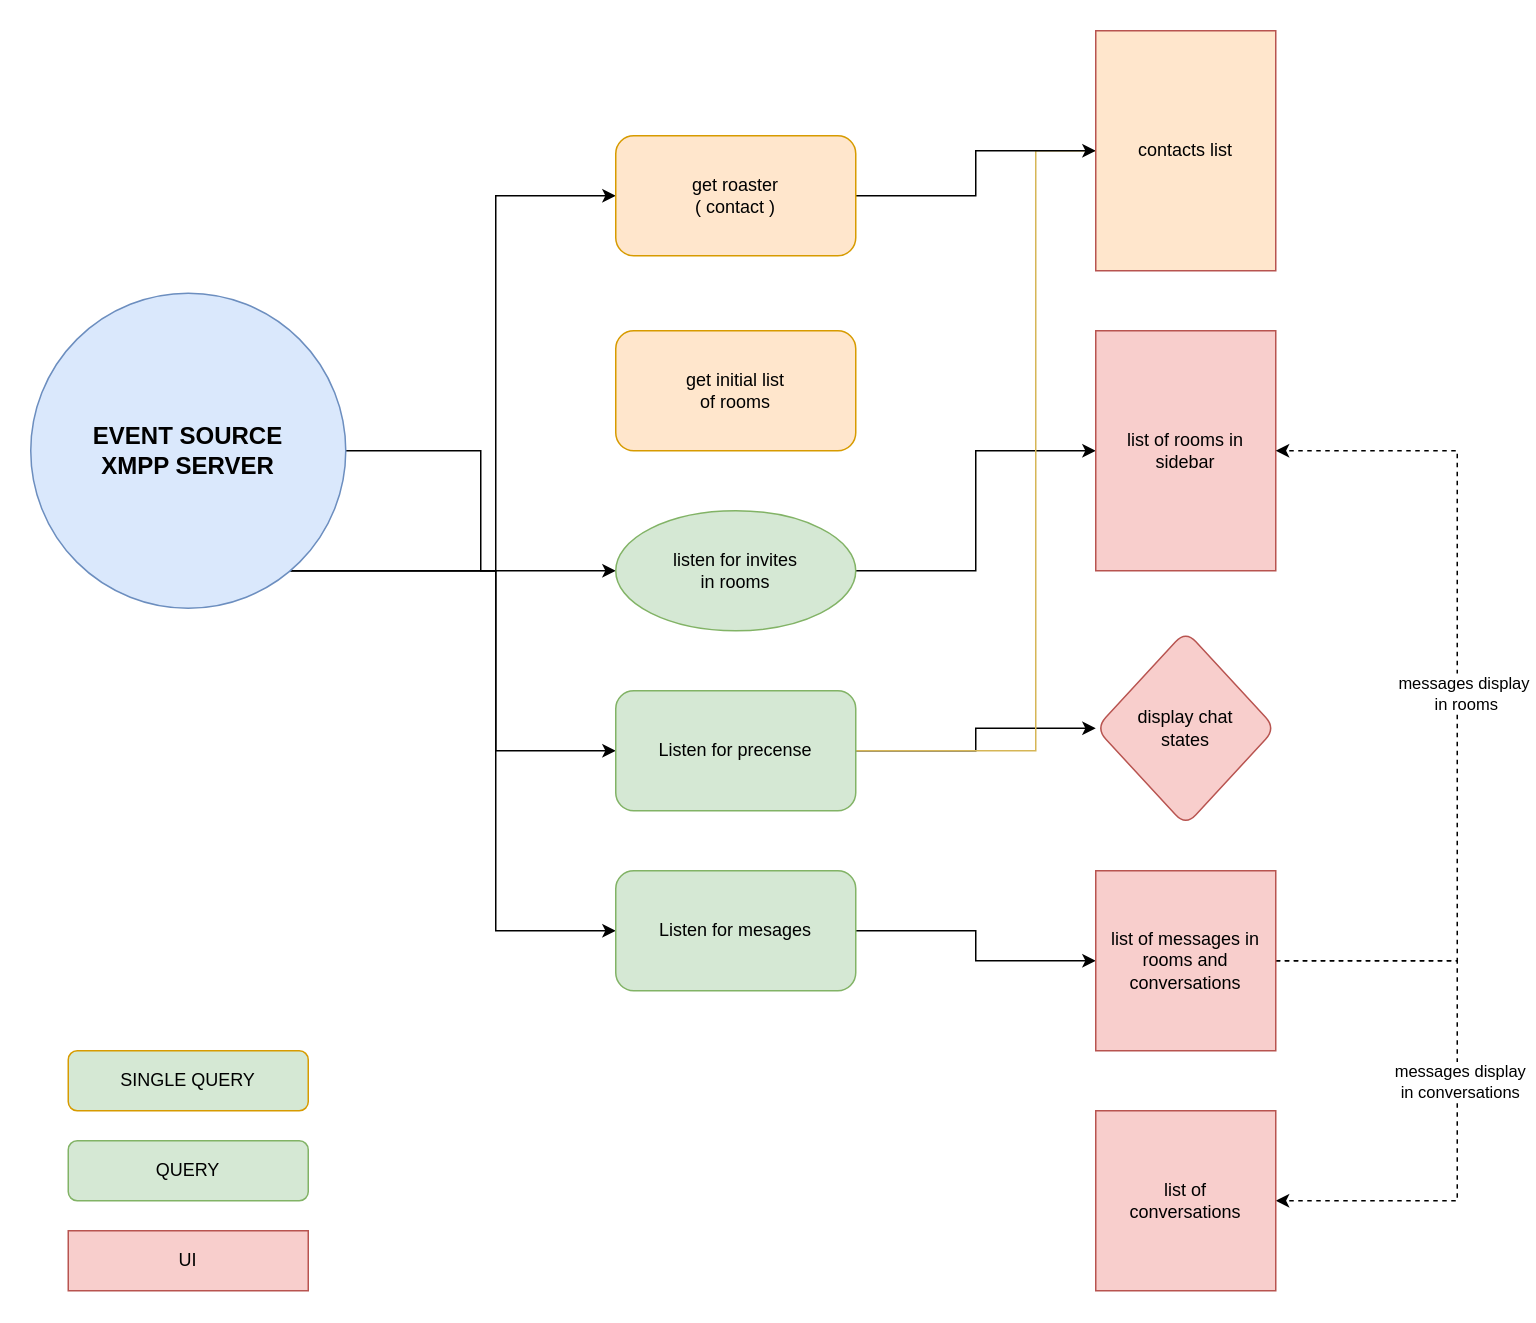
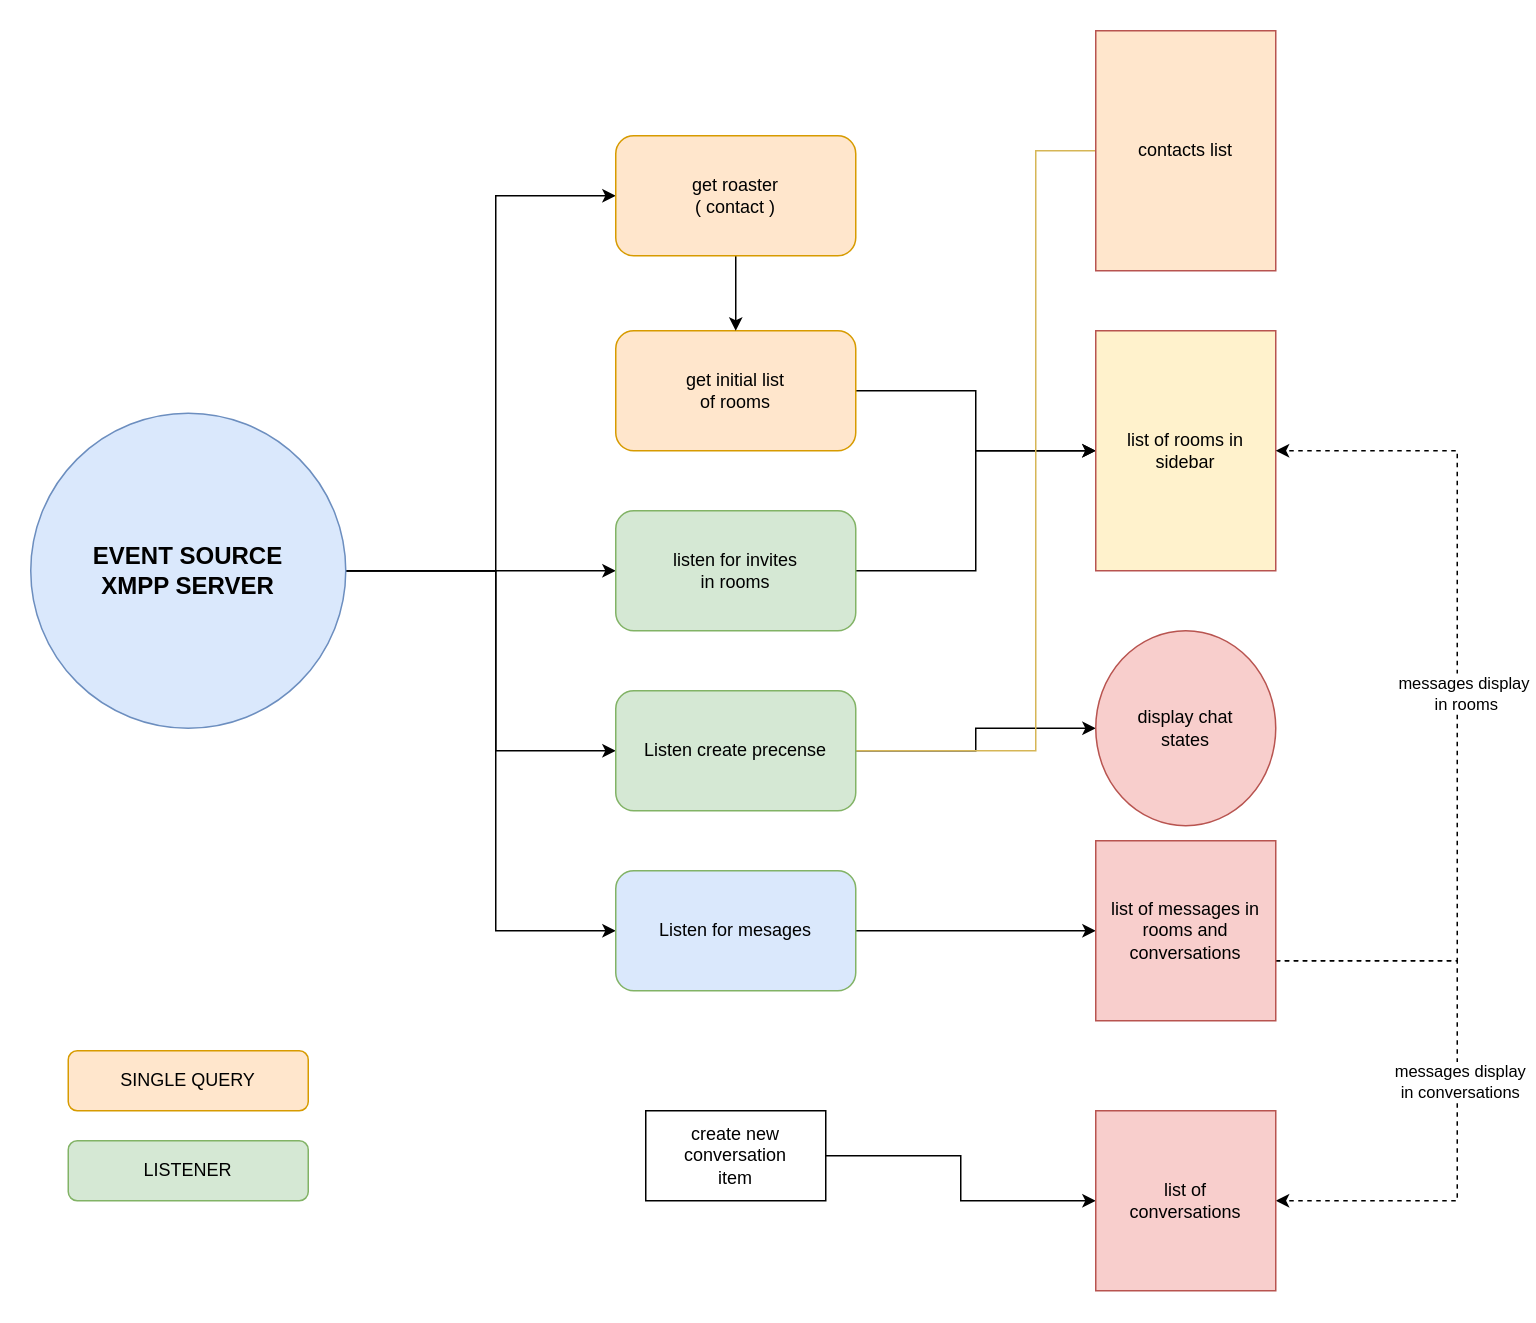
(966, 196) -> (736, 288)
none -> (944, 391)
(188, 451) -> (188, 571)
(1186, 451) -> (1186, 451)
(736, 571) -> (736, 571)
(1186, 728) -> (1186, 728)
(736, 751) -> (736, 751)
(736, 931) -> (736, 931)
(1186, 961) -> (1186, 931)
(188, 1081) -> (188, 1081)
none -> (736, 1156)
(188, 1171) -> (188, 1171)
none -> (961, 1173)
(188, 1261) -> none
